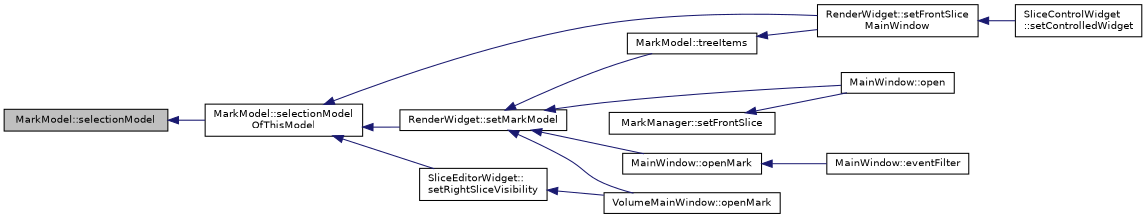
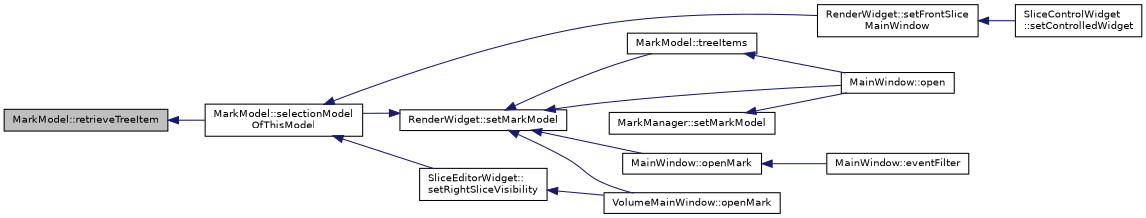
(792, 32) -> (800, 64)
(86, 120) -> (86, 120)
(692, 123) -> (692, 123)
(386, 127) -> (376, 113)
